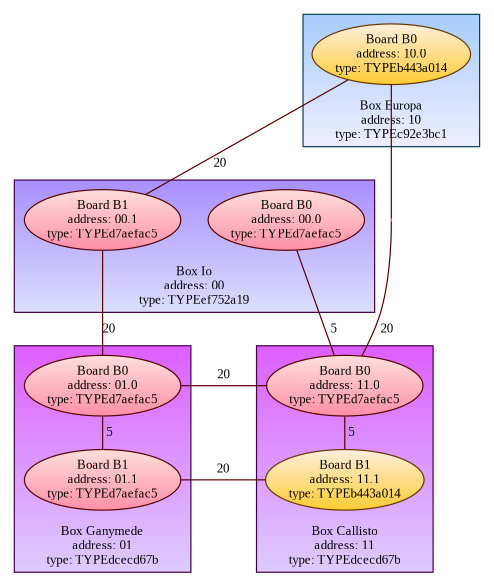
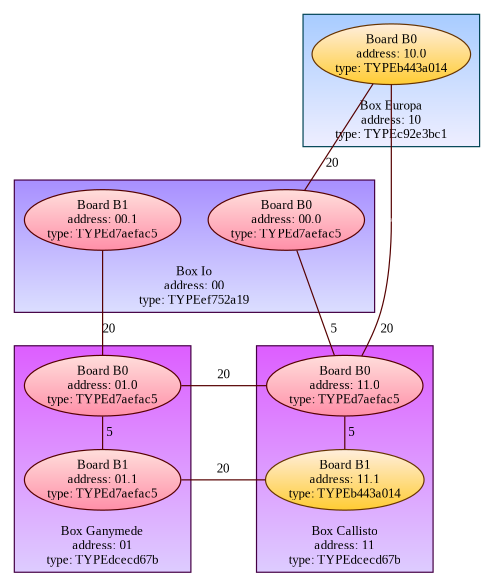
(247, 137) -> (339, 137)
